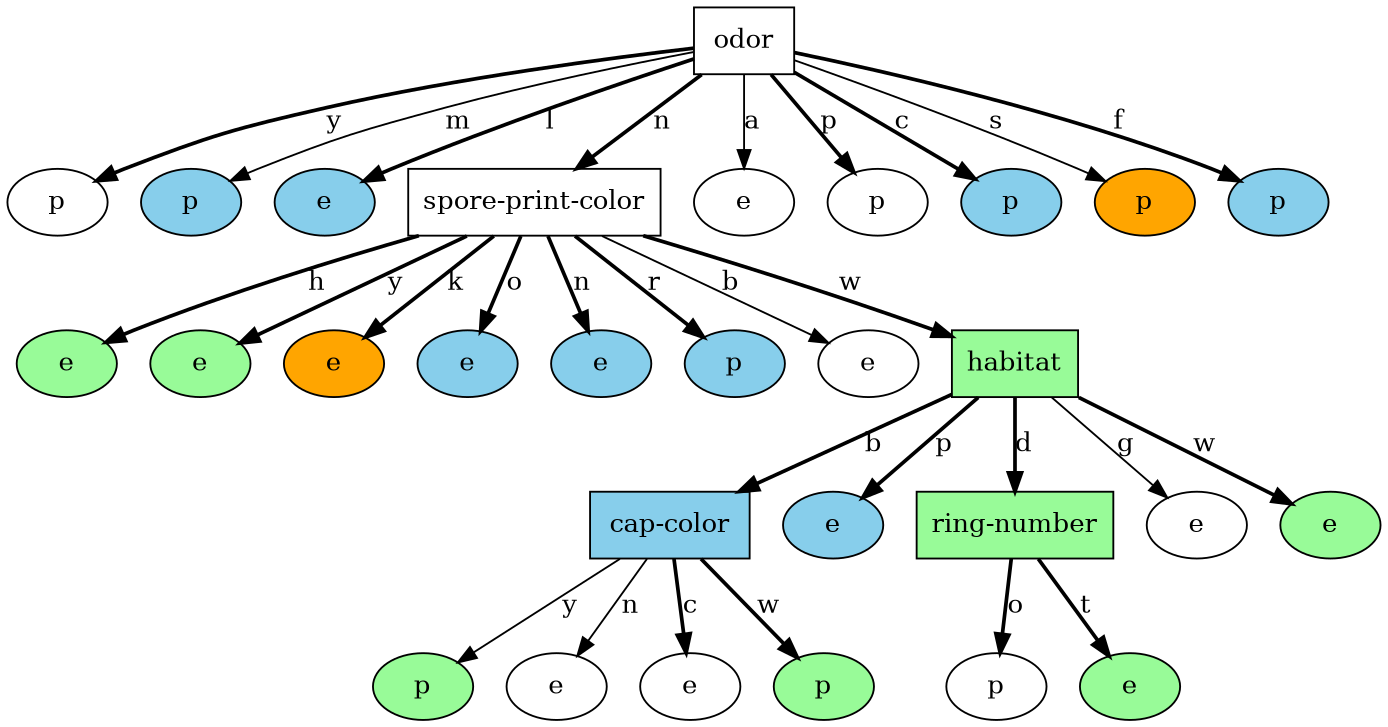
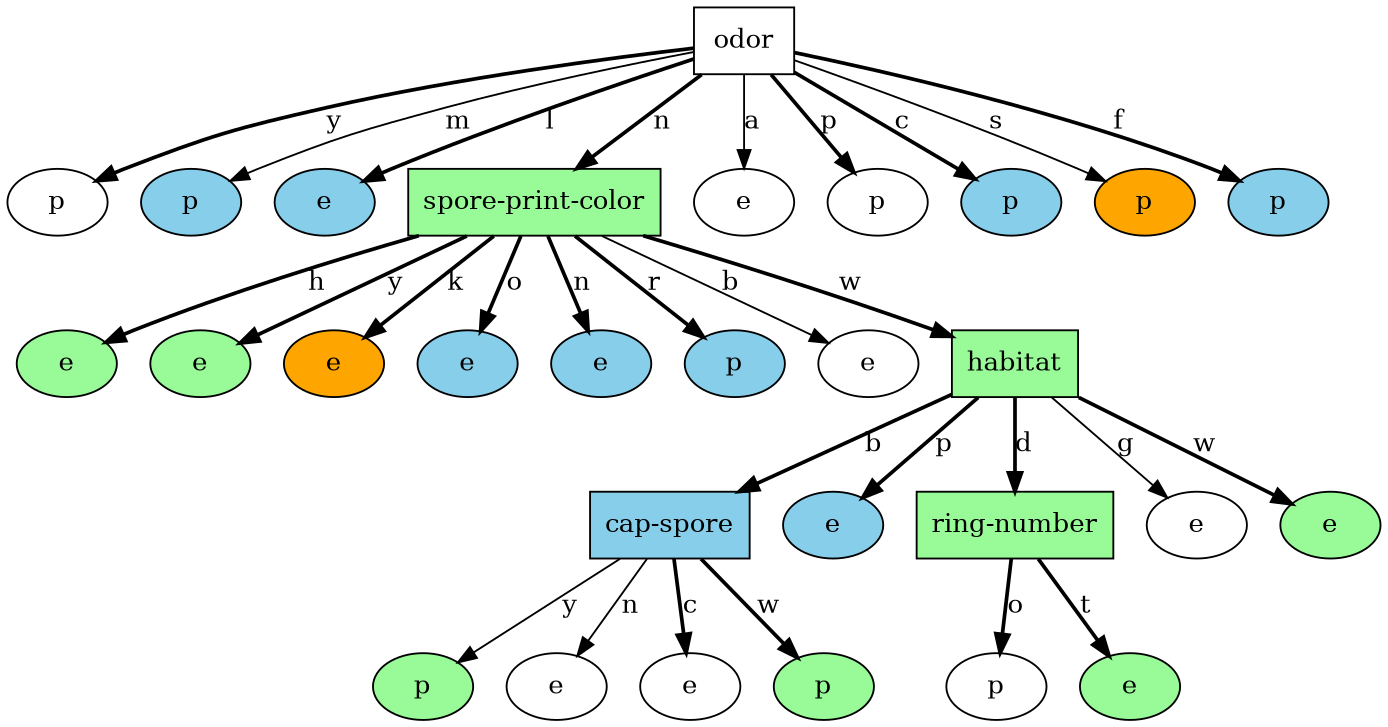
(534, 202) -> (534, 202)
(670, 525) -> (670, 525)
